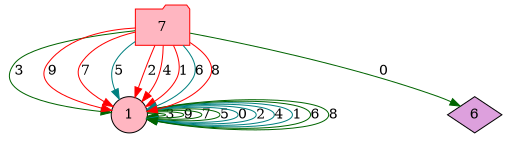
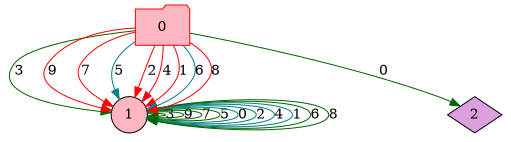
(163, 27) -> (163, 27)
(475, 115) -> (475, 115)
